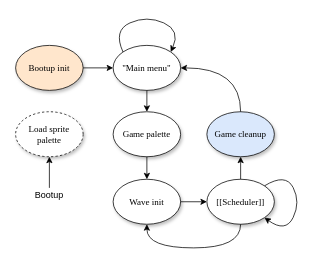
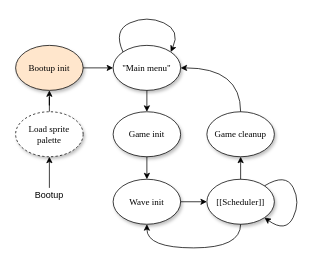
none -> (49, 98)
(240, 134) -> (240, 134)
(147, 135) -> (147, 135)
